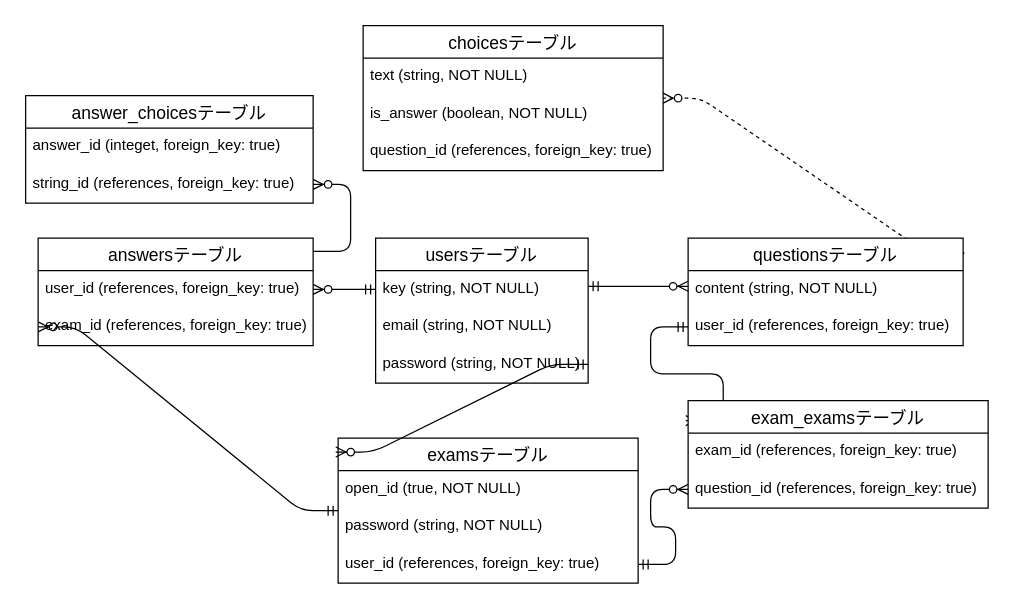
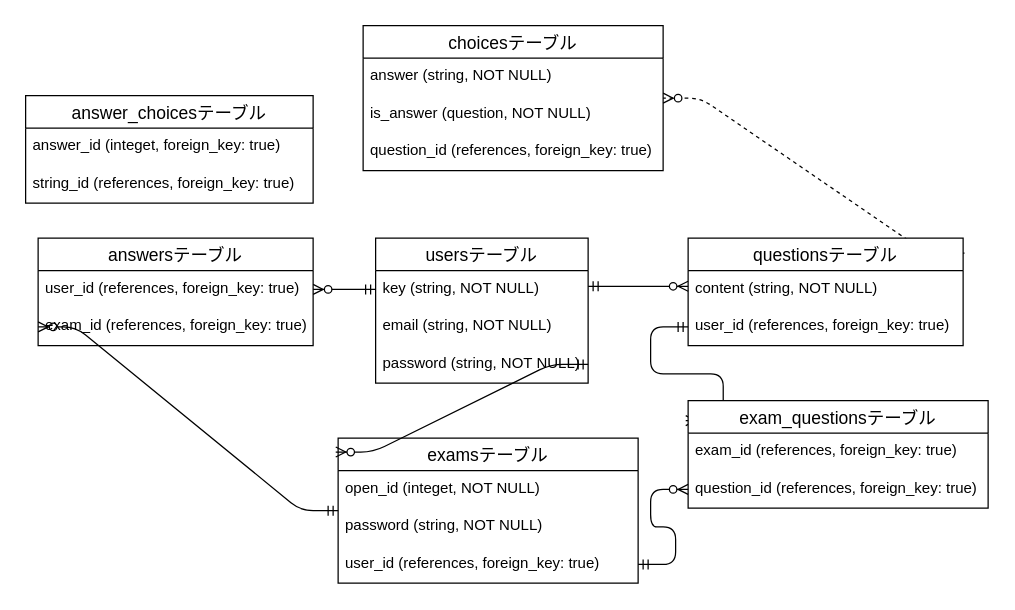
(459, 75) -> (467, 75)
(480, 113) -> (484, 113)
(351, 219) -> none
(838, 418) -> (838, 418)
(436, 488) -> (447, 488)
